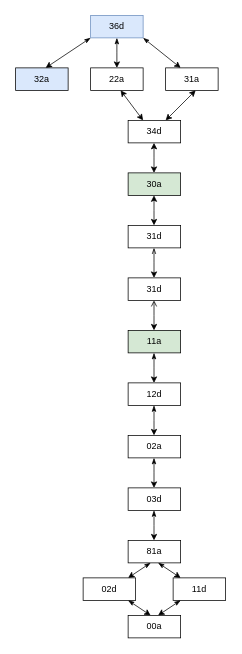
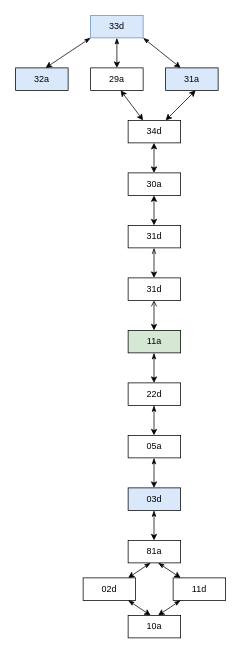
(117, 27) -> (117, 27)
(117, 79) -> (117, 79)
(192, 79) -> (192, 79)
(154, 184) -> (154, 184)
(154, 394) -> (154, 394)
(154, 447) -> (154, 447)
(154, 499) -> (154, 499)
(154, 627) -> (154, 627)
